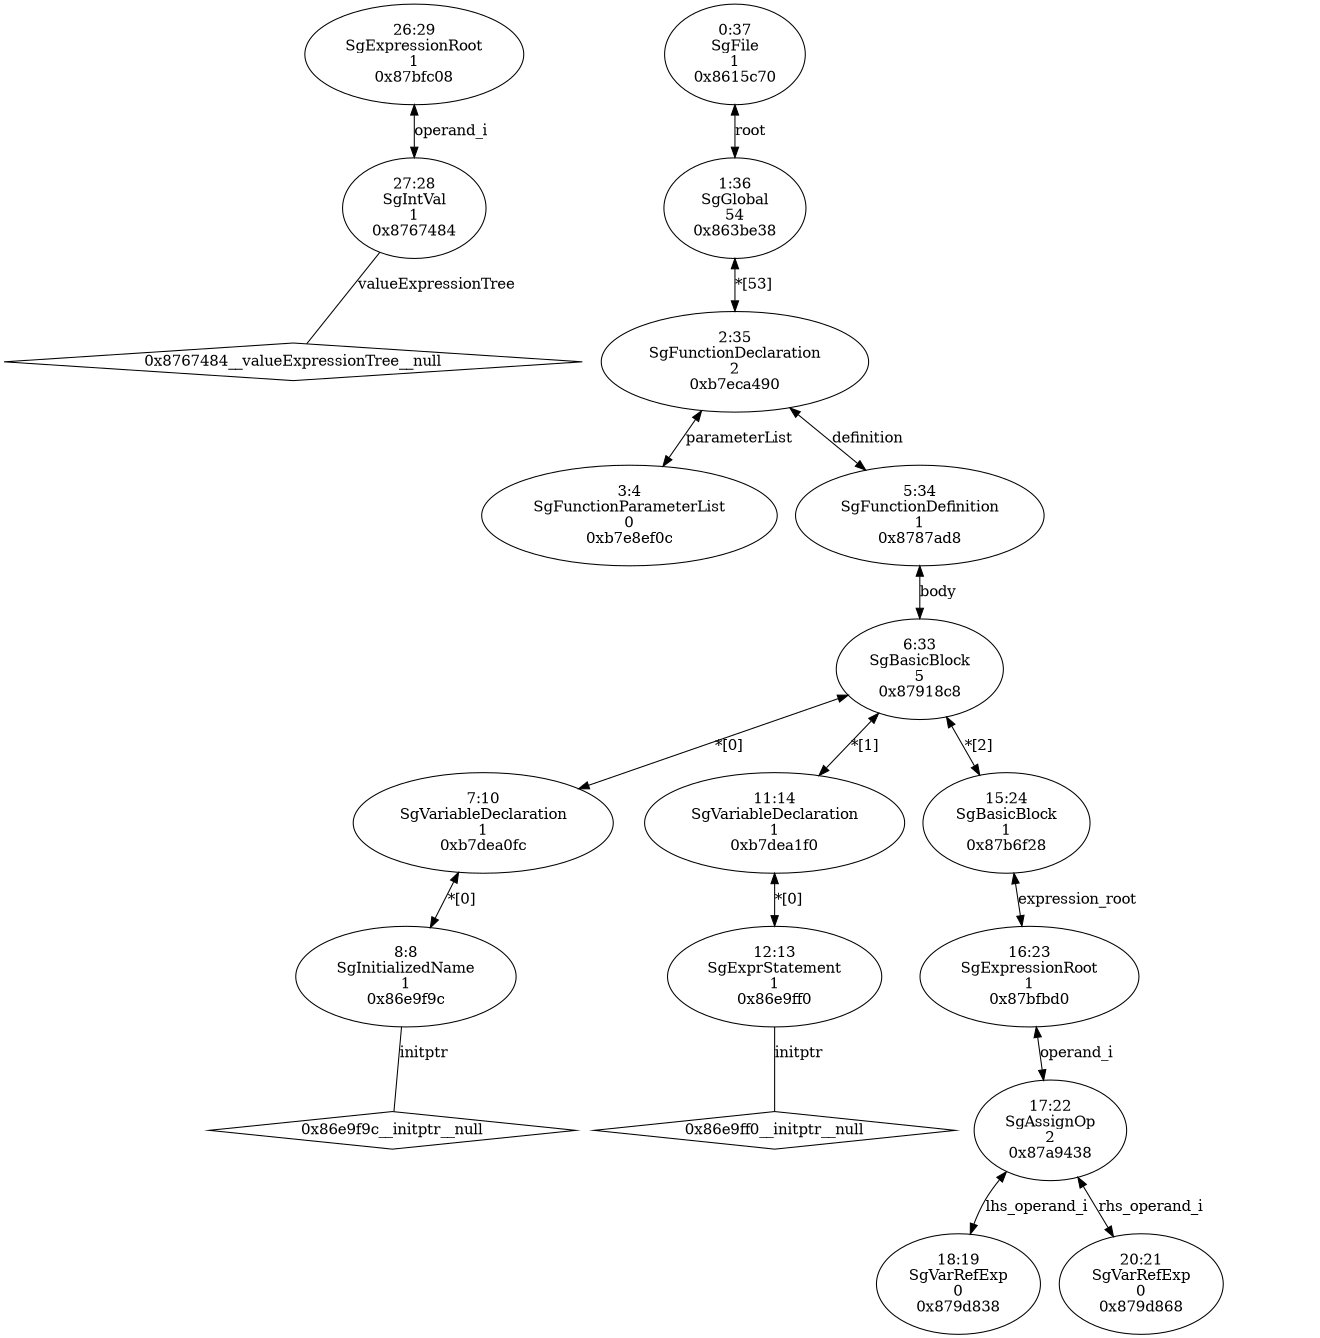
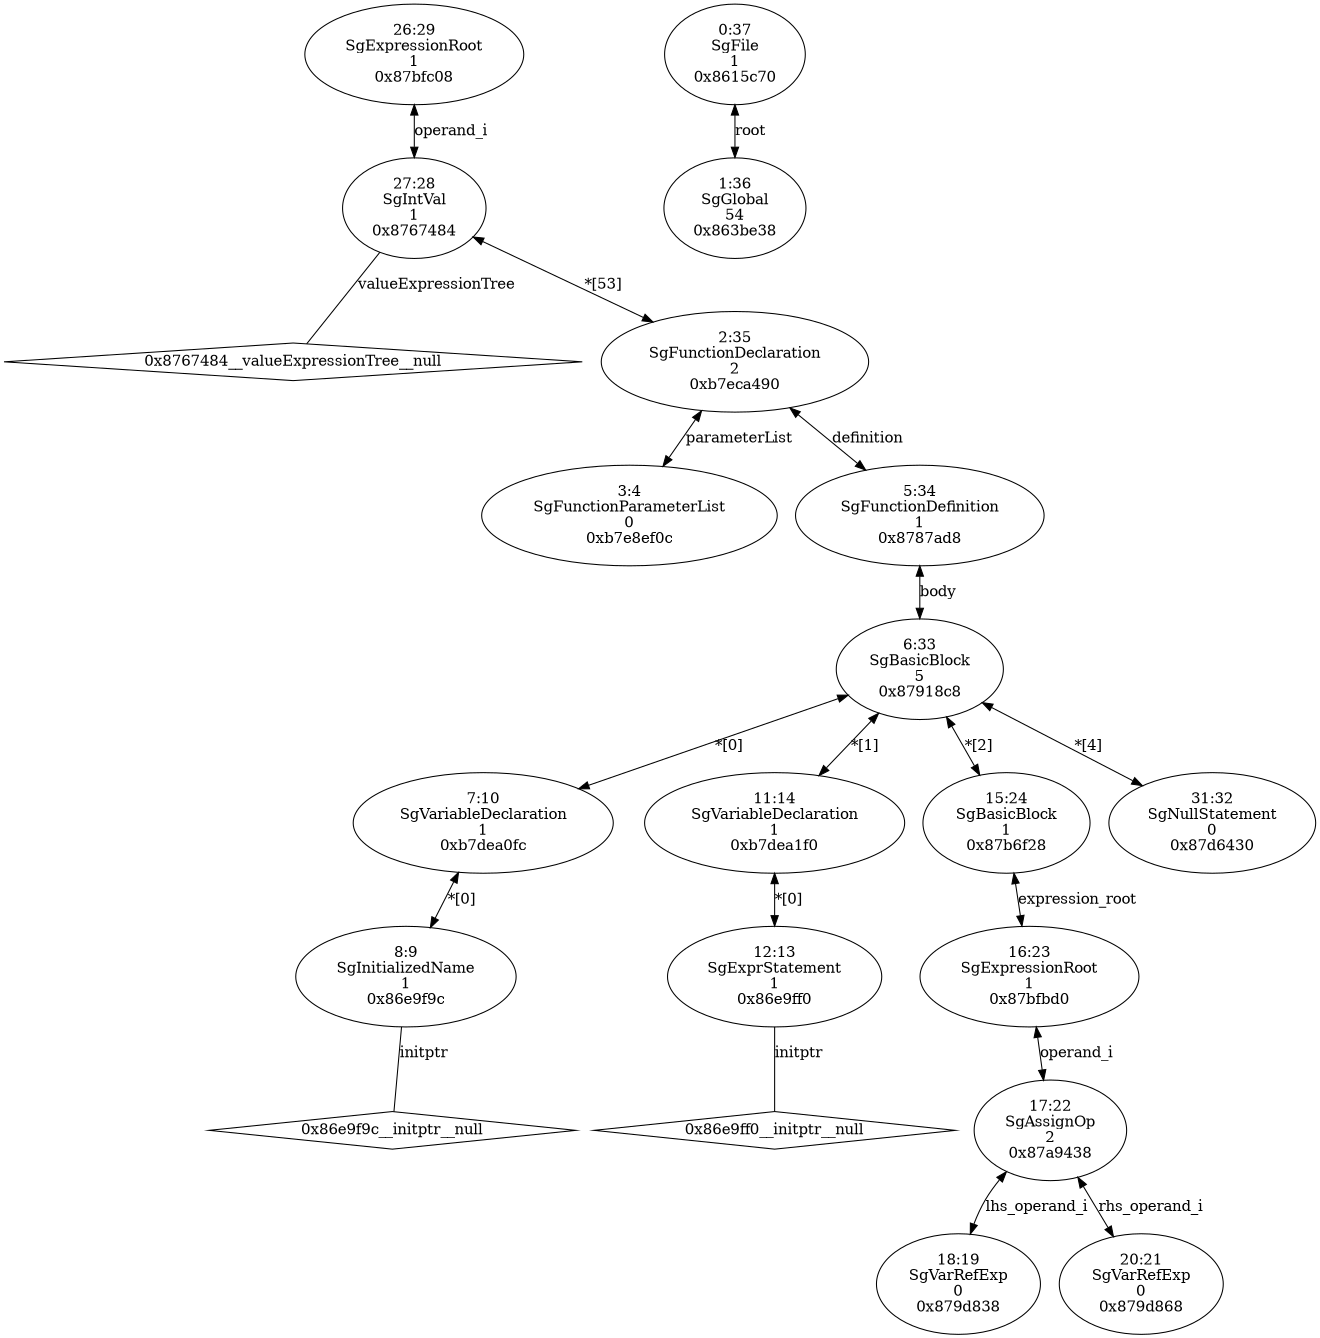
(735, 285) -> (563, 279)
none -> (1212, 823)
(406, 977) -> (406, 977)
